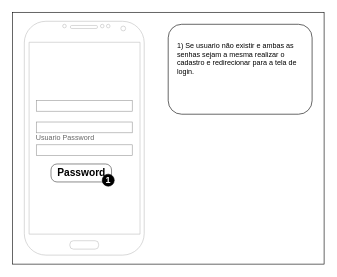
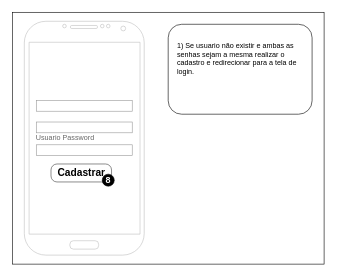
(82, 173) -> (82, 173)
(108, 180) -> (108, 180)
